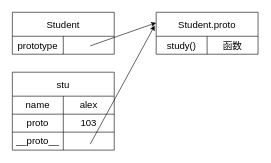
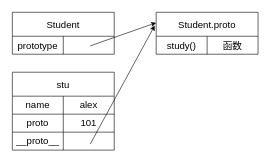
(89, 123) -> (89, 123)
